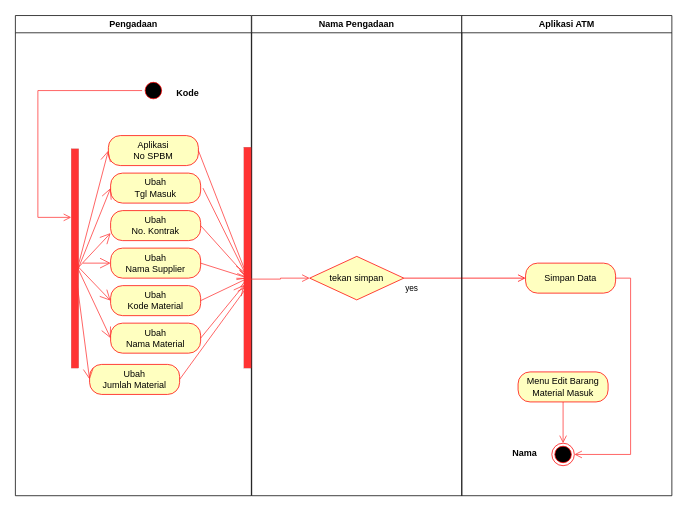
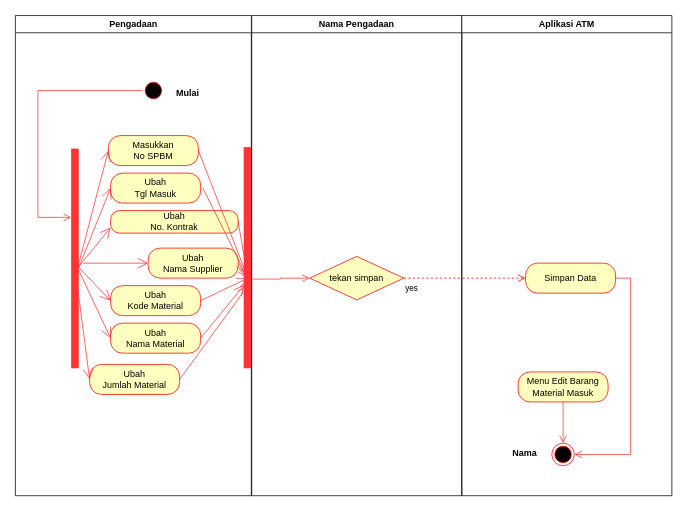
(188, 93) -> (188, 93)
(153, 150) -> (153, 150)
(156, 225) -> (174, 222)
(156, 263) -> (193, 263)
(463, 278) -> (463, 278)
